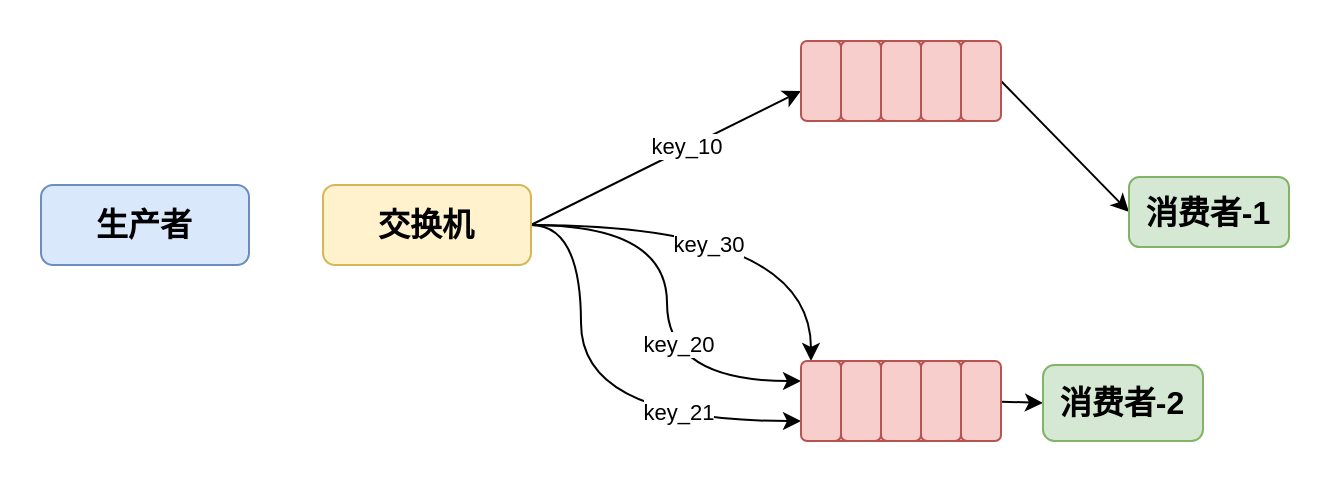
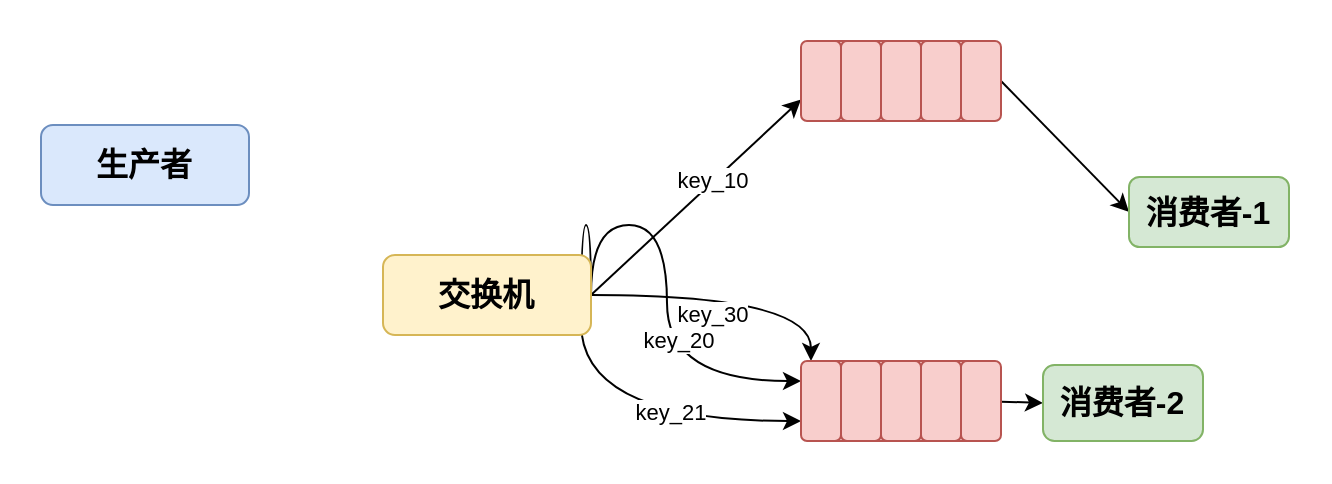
(145, 225) -> (145, 165)
(427, 225) -> (487, 295)
